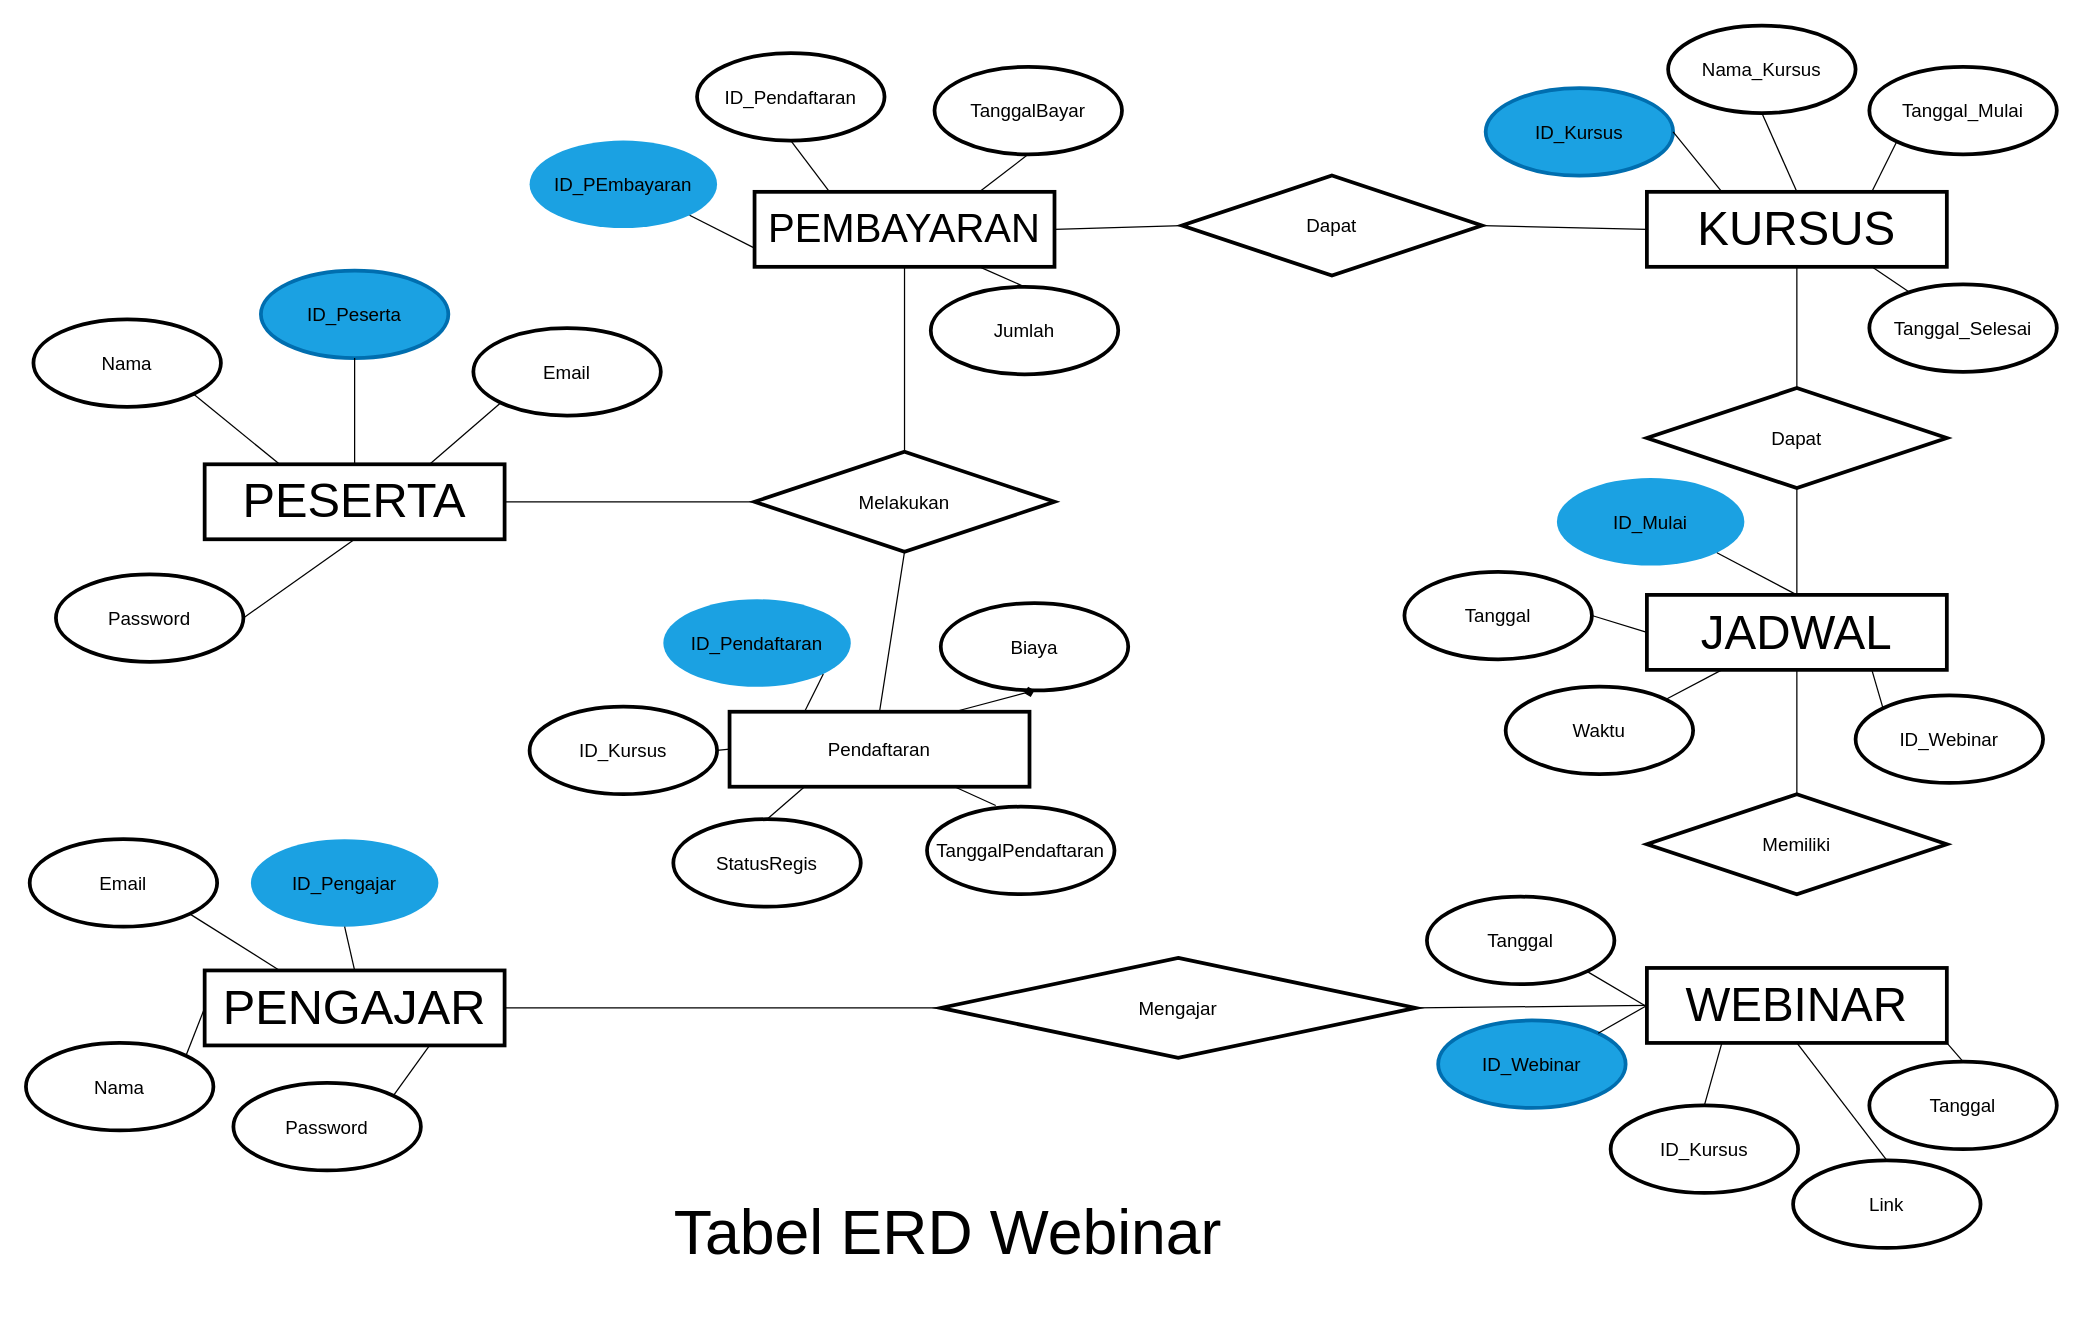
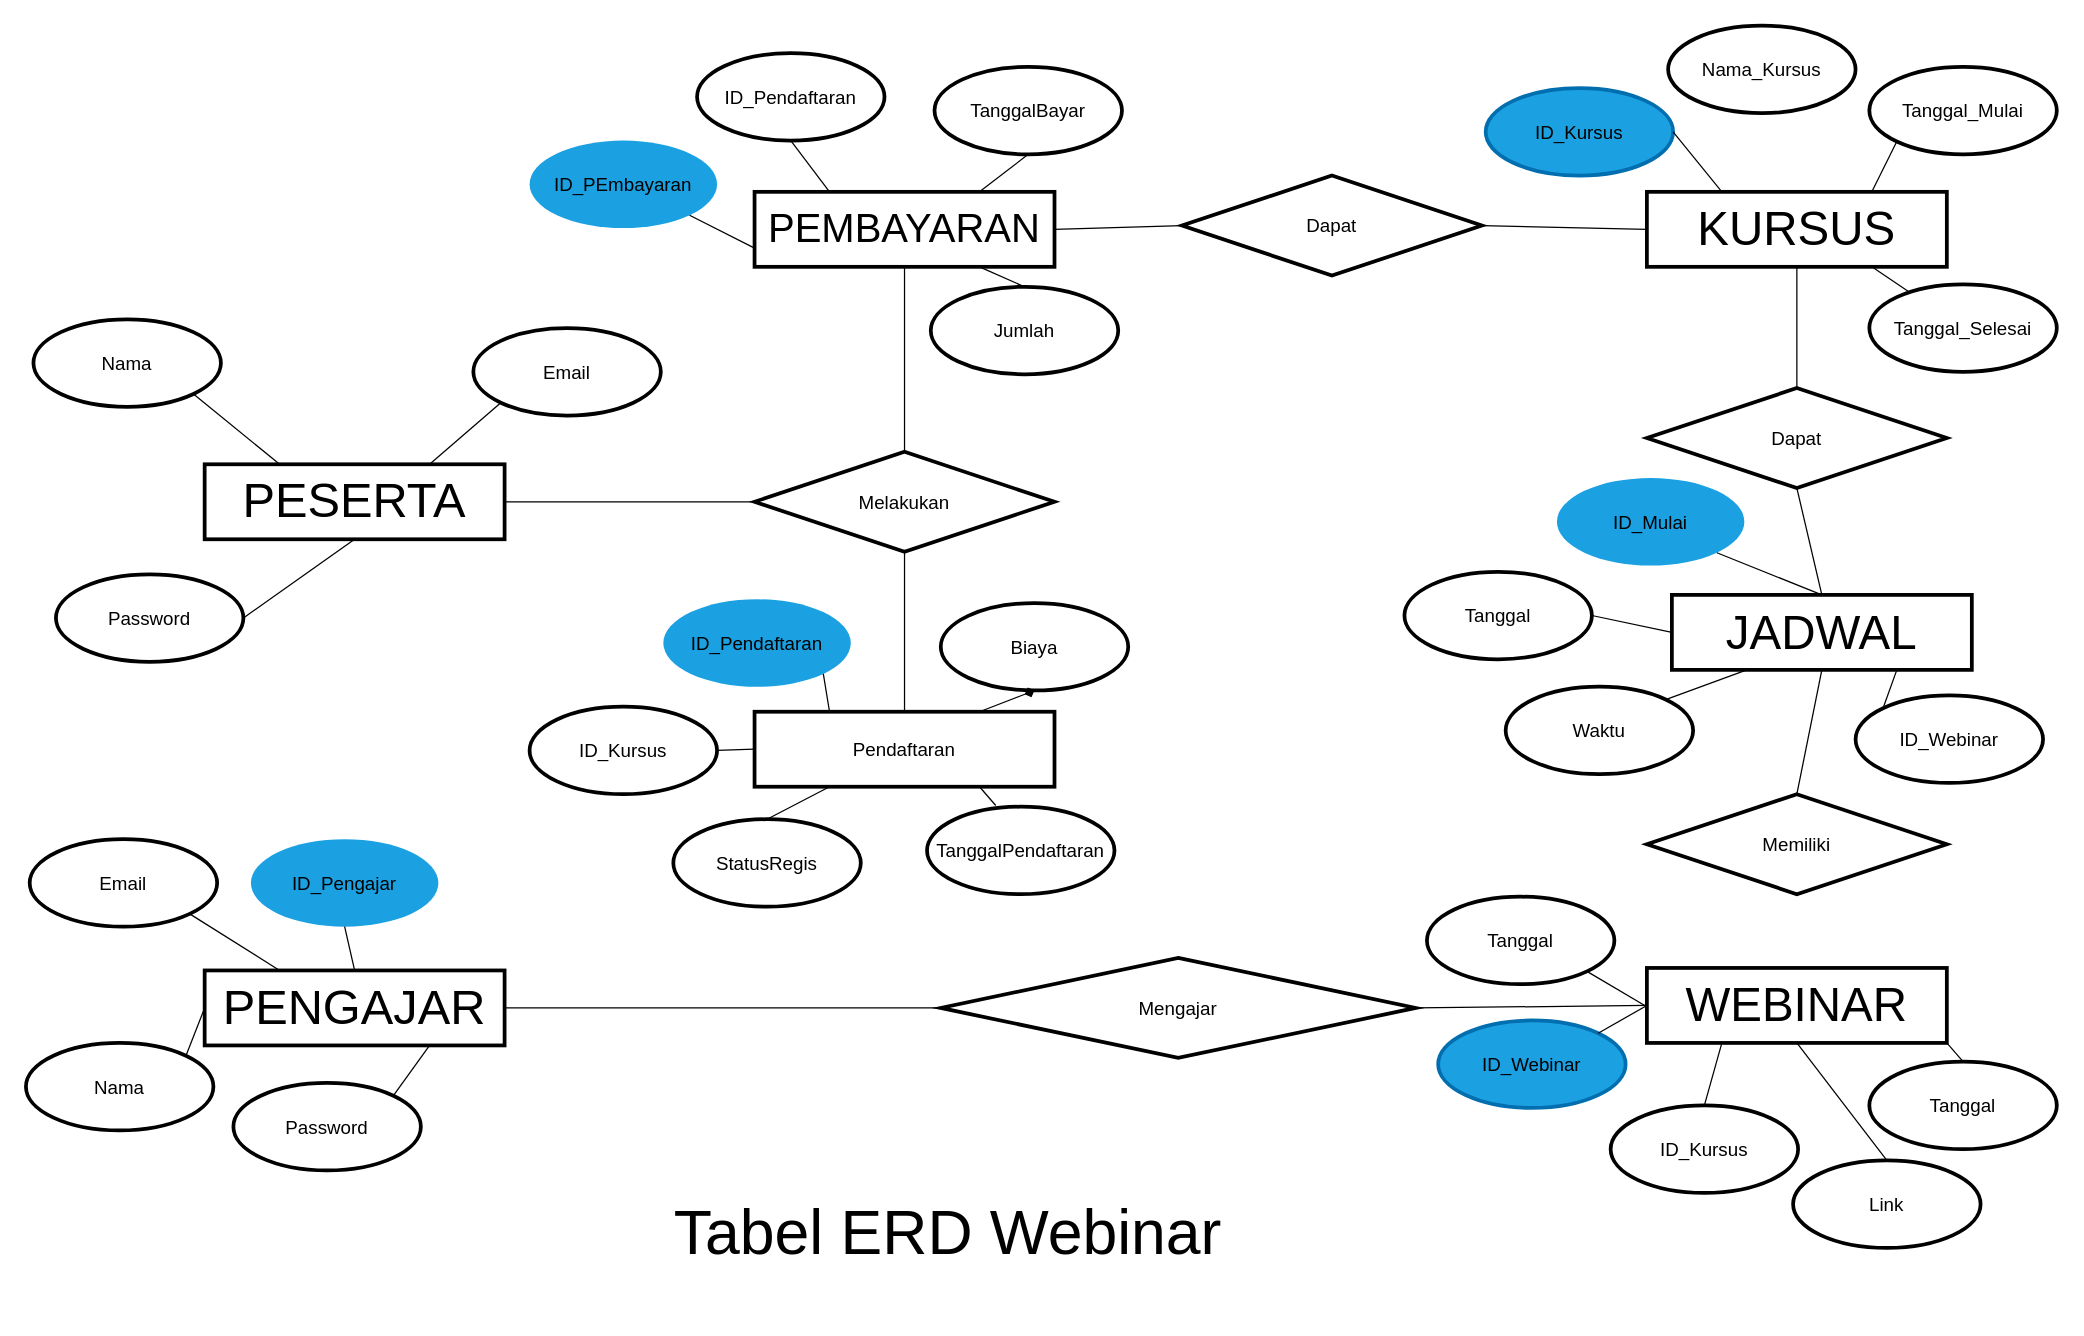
(1779, 153) -> none
(354, 314) -> none
(354, 411) -> none
(1797, 633) -> (1822, 633)
(879, 749) -> (904, 749)
